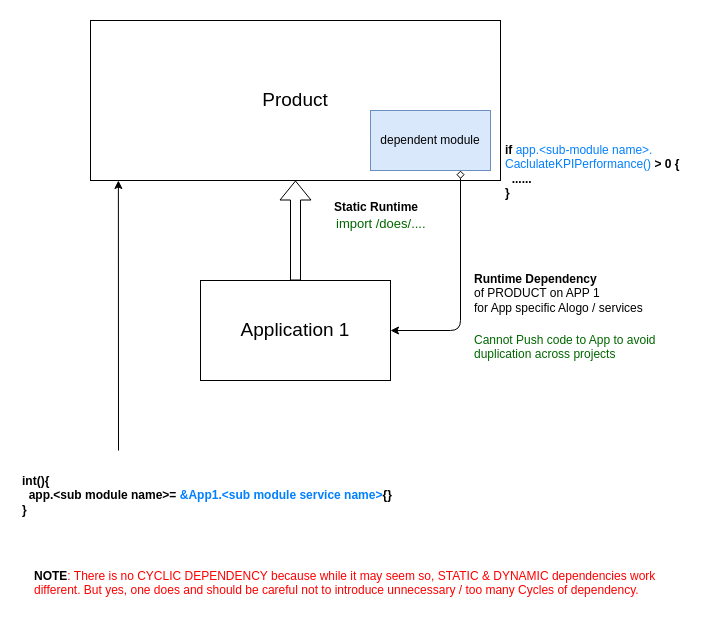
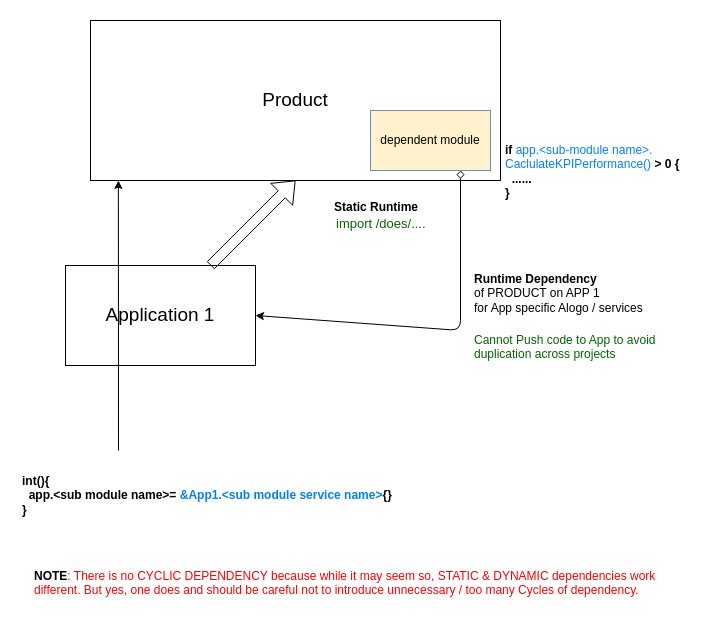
(431, 141) -> (431, 141)
(296, 331) -> (161, 316)
